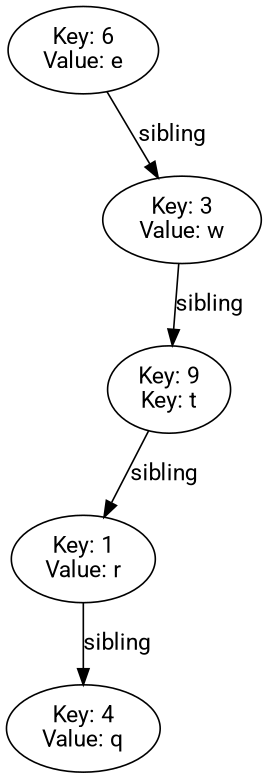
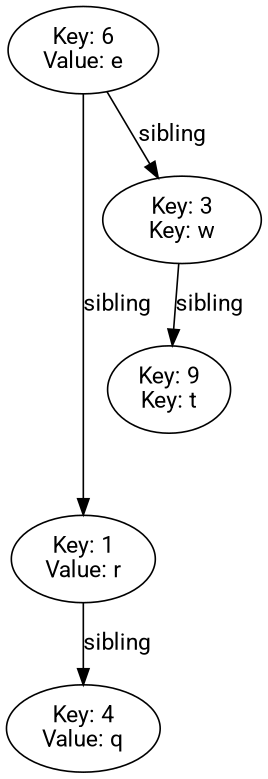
(182, 220) -> (182, 220)
(130, 467) -> (83, 296)
